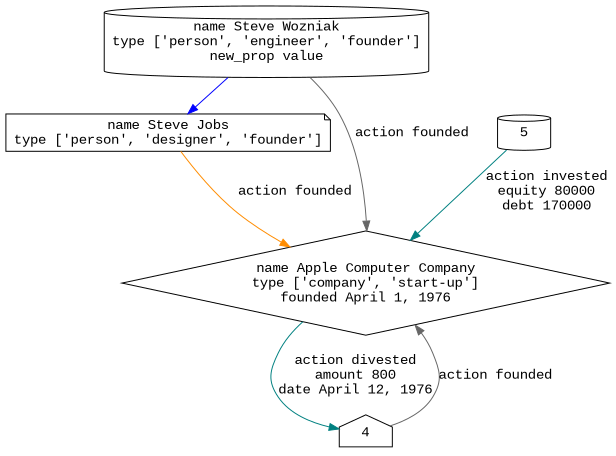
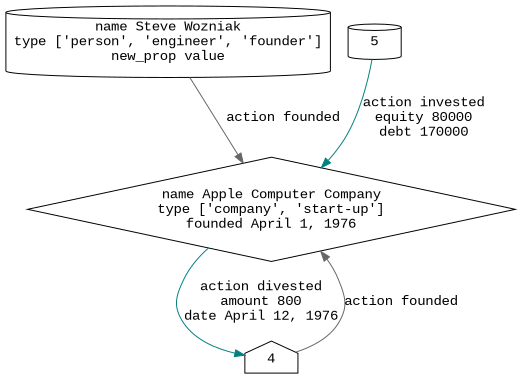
(168, 133) -> none
